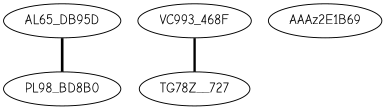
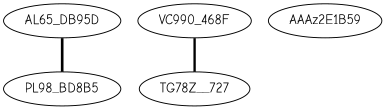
(195, 21) -> (195, 21)
(325, 21) -> (325, 21)
(62, 89) -> (62, 89)
